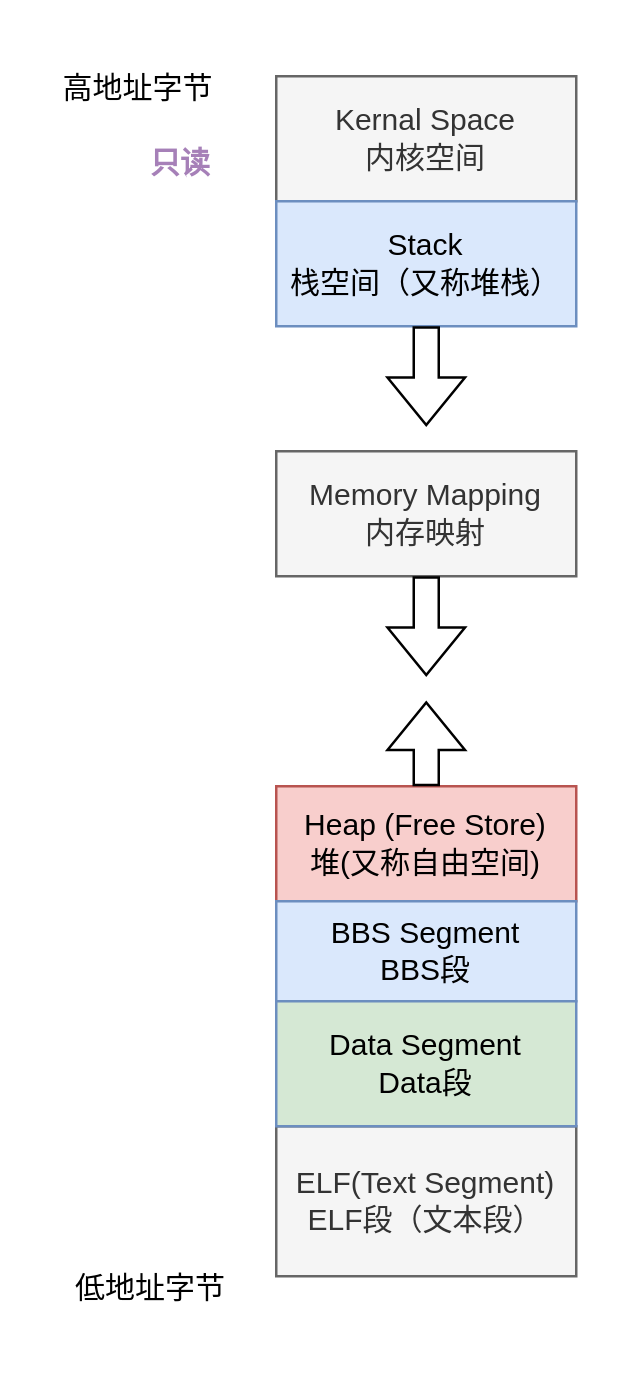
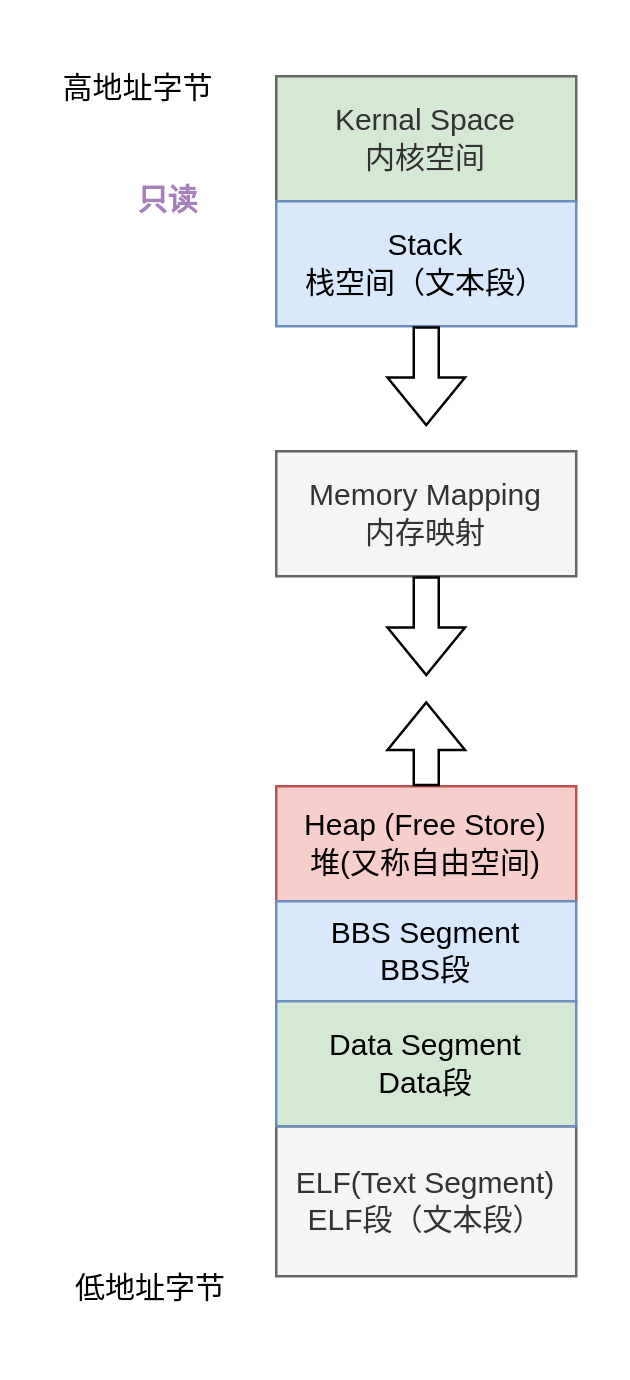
(426, 139) -> (426, 139)
(181, 164) -> (169, 201)
(426, 264) -> (426, 264)
